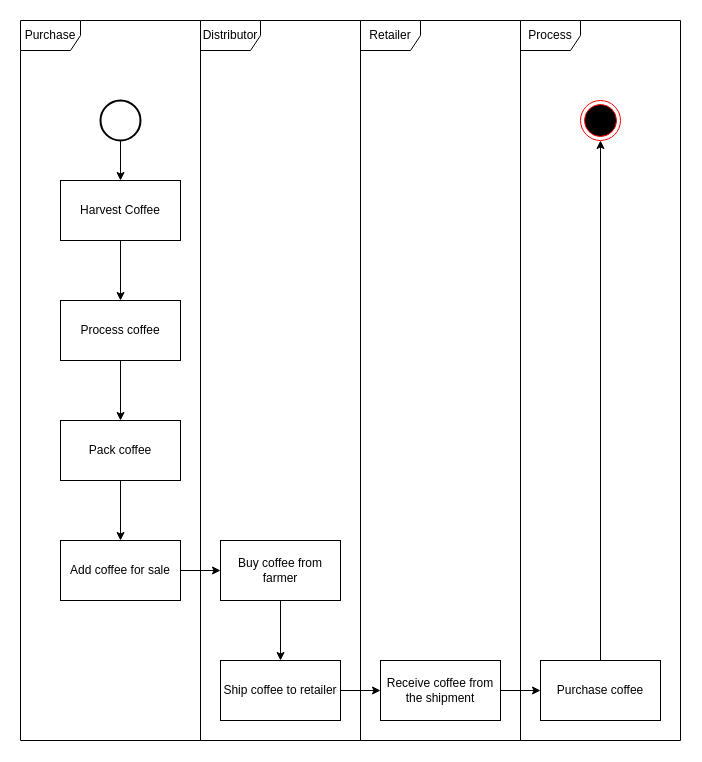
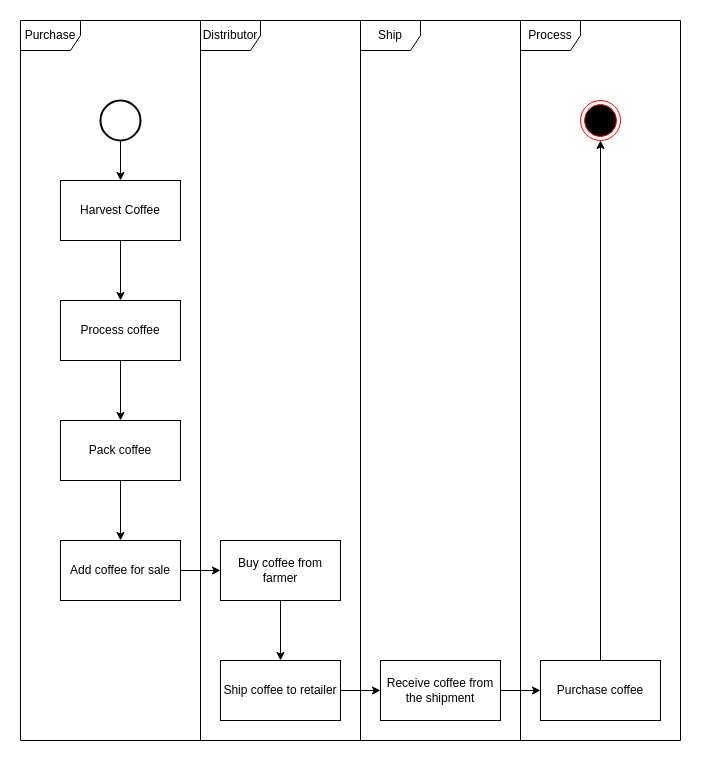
(391, 36) -> (391, 36)
